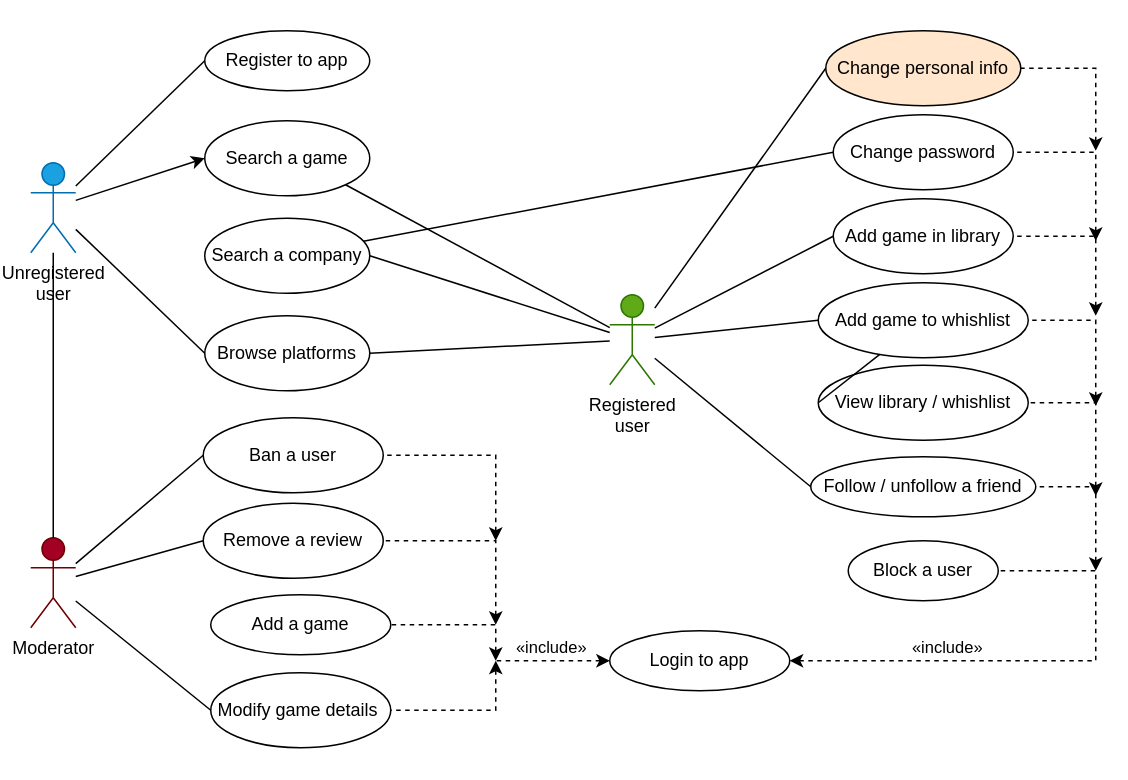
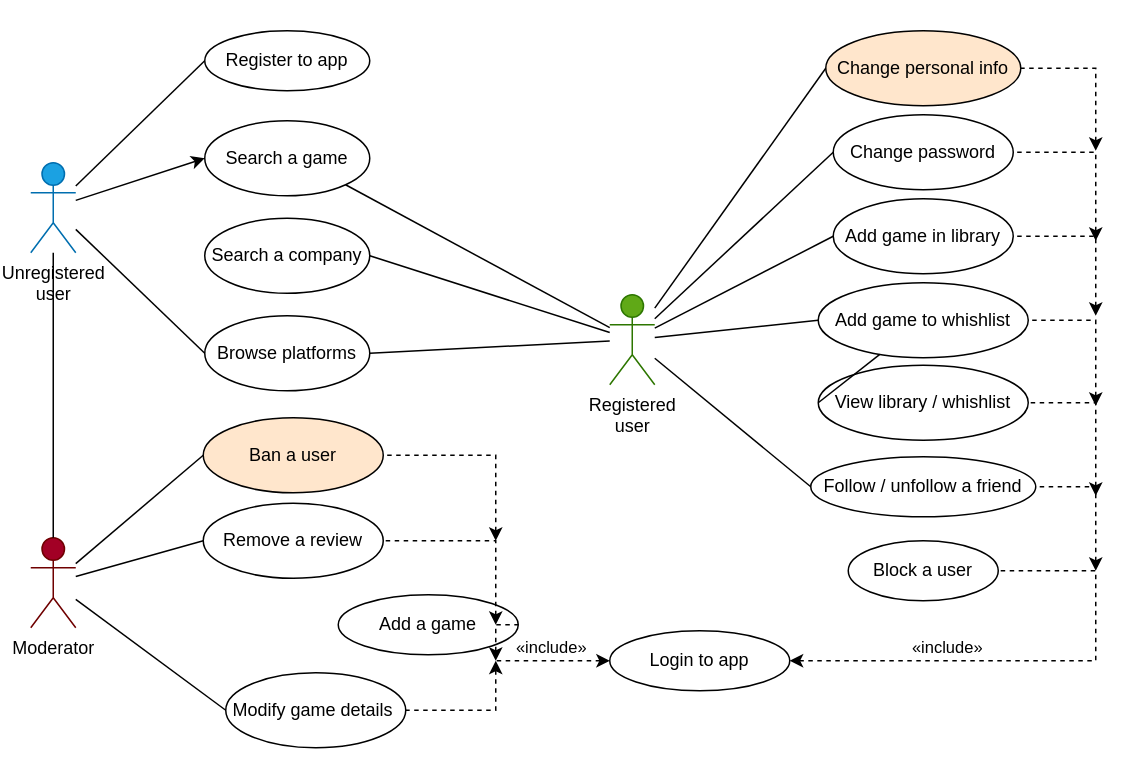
(598, 197) -> (744, 236)
(293, 455) -> (293, 455)
(301, 625) -> (428, 625)
(301, 710) -> (316, 710)
